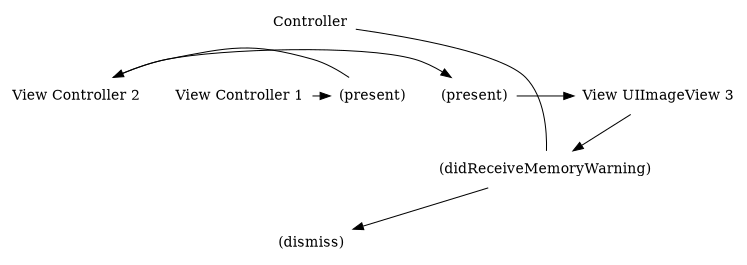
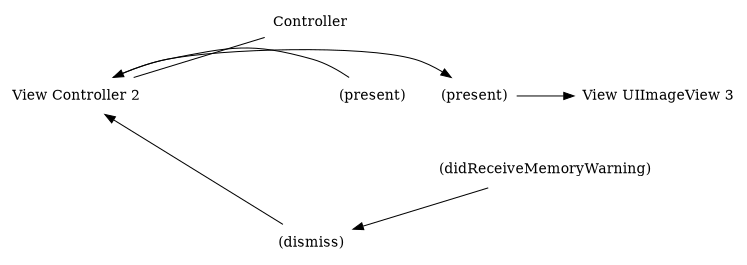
(481, 55) -> (176, 64)
(240, 96) -> none
(606, 130) -> none
none -> (198, 172)
